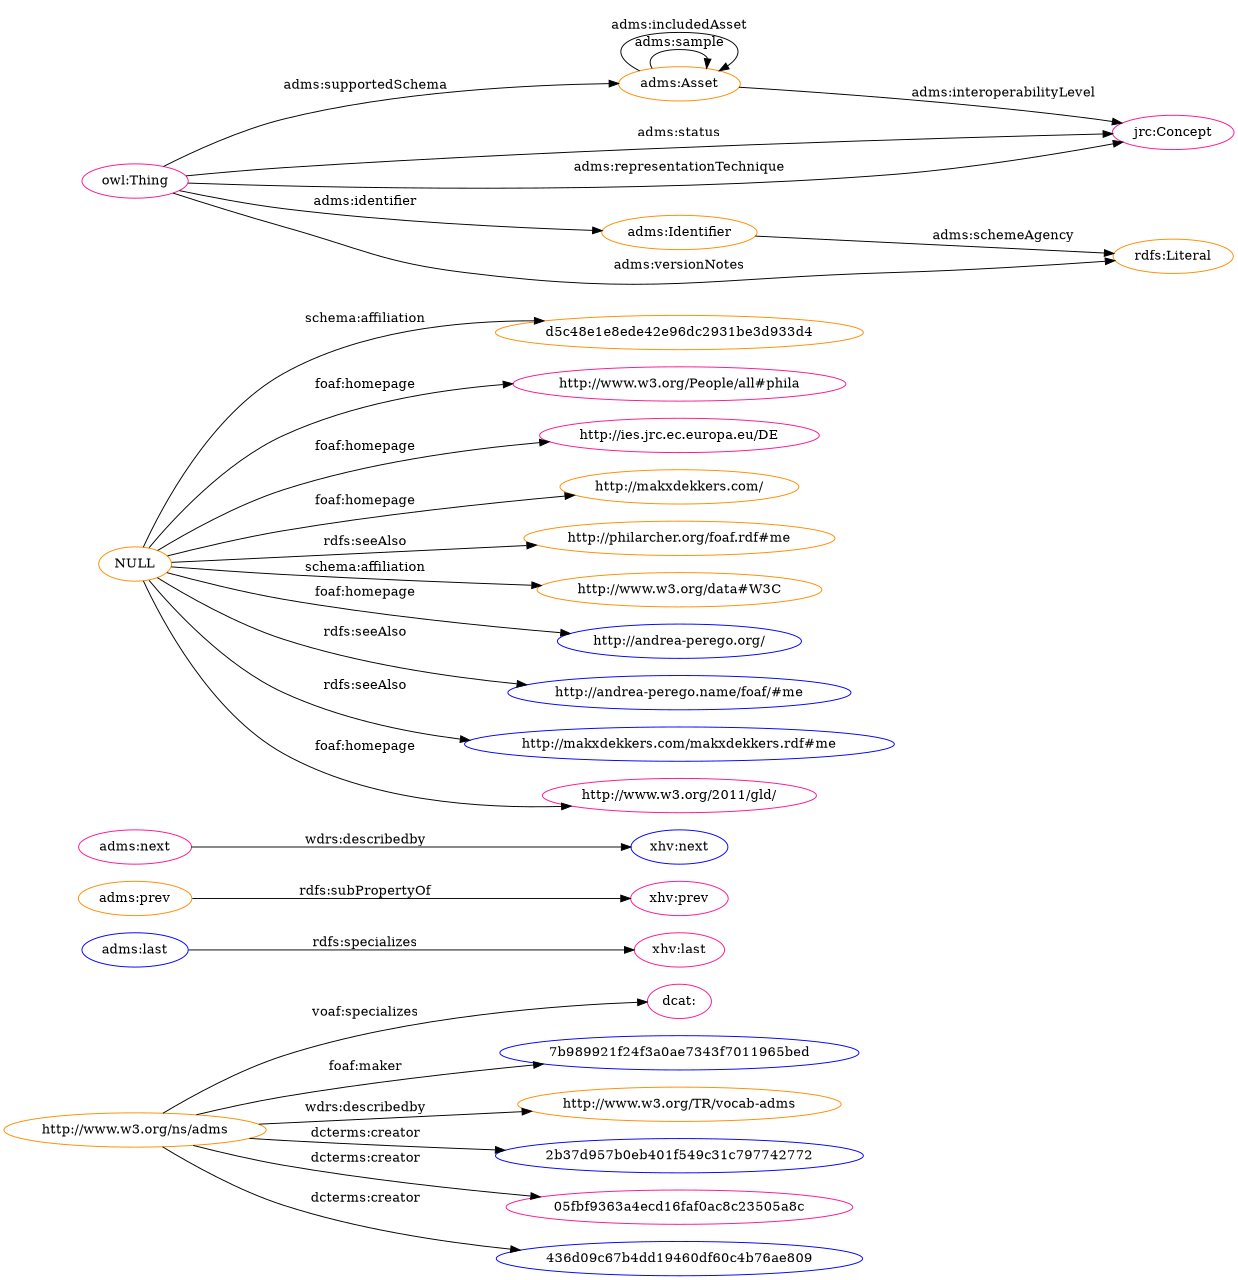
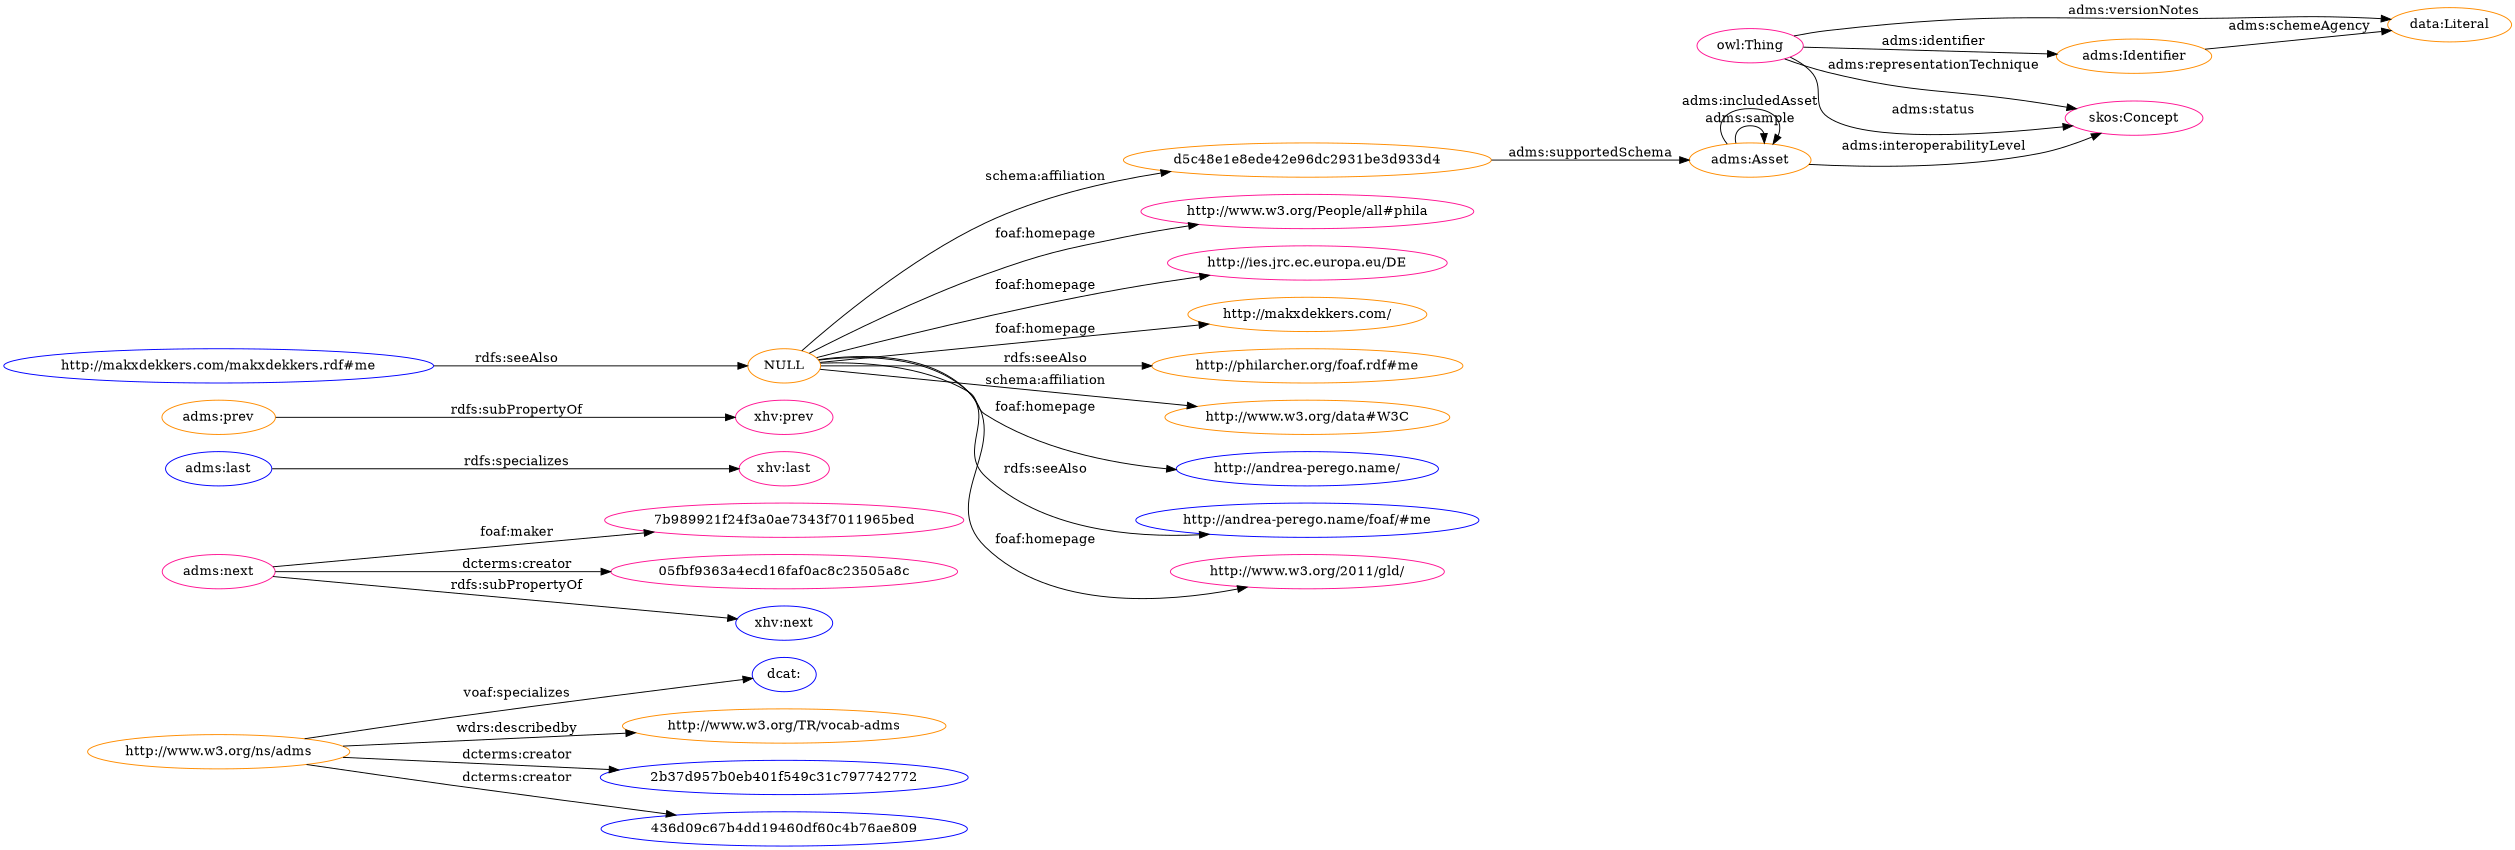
(381, 101) -> (1586, 160)
(1173, 132) -> (2134, 118)
(1173, 256) -> (2450, 25)
(679, 641) -> (1307, 469)
(287, 694) -> (586, 366)
(365, 840) -> (517, 585)
(679, 1001) -> (784, 675)
(679, 1053) -> (784, 520)
(364, 1085) -> (458, 550)
(361, 1177) -> (438, 572)
